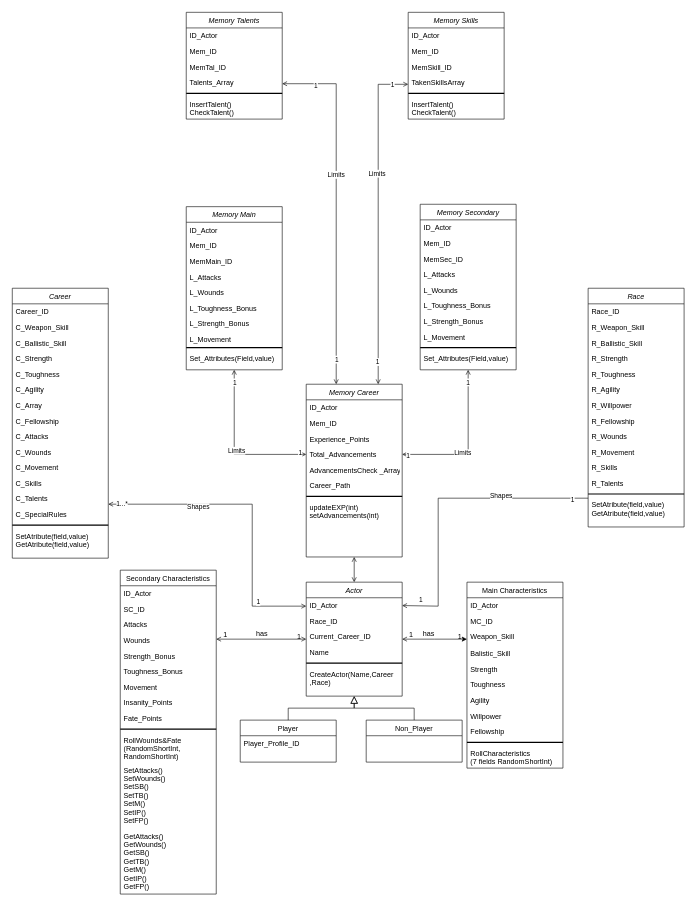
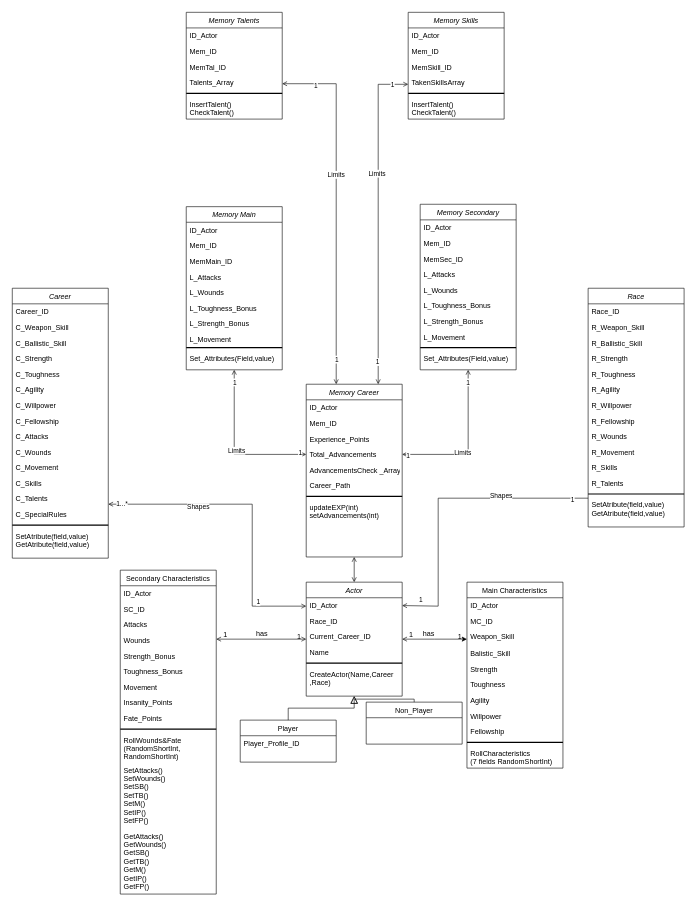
(30, 406) -> (35, 406)
(414, 741) -> (414, 723)
